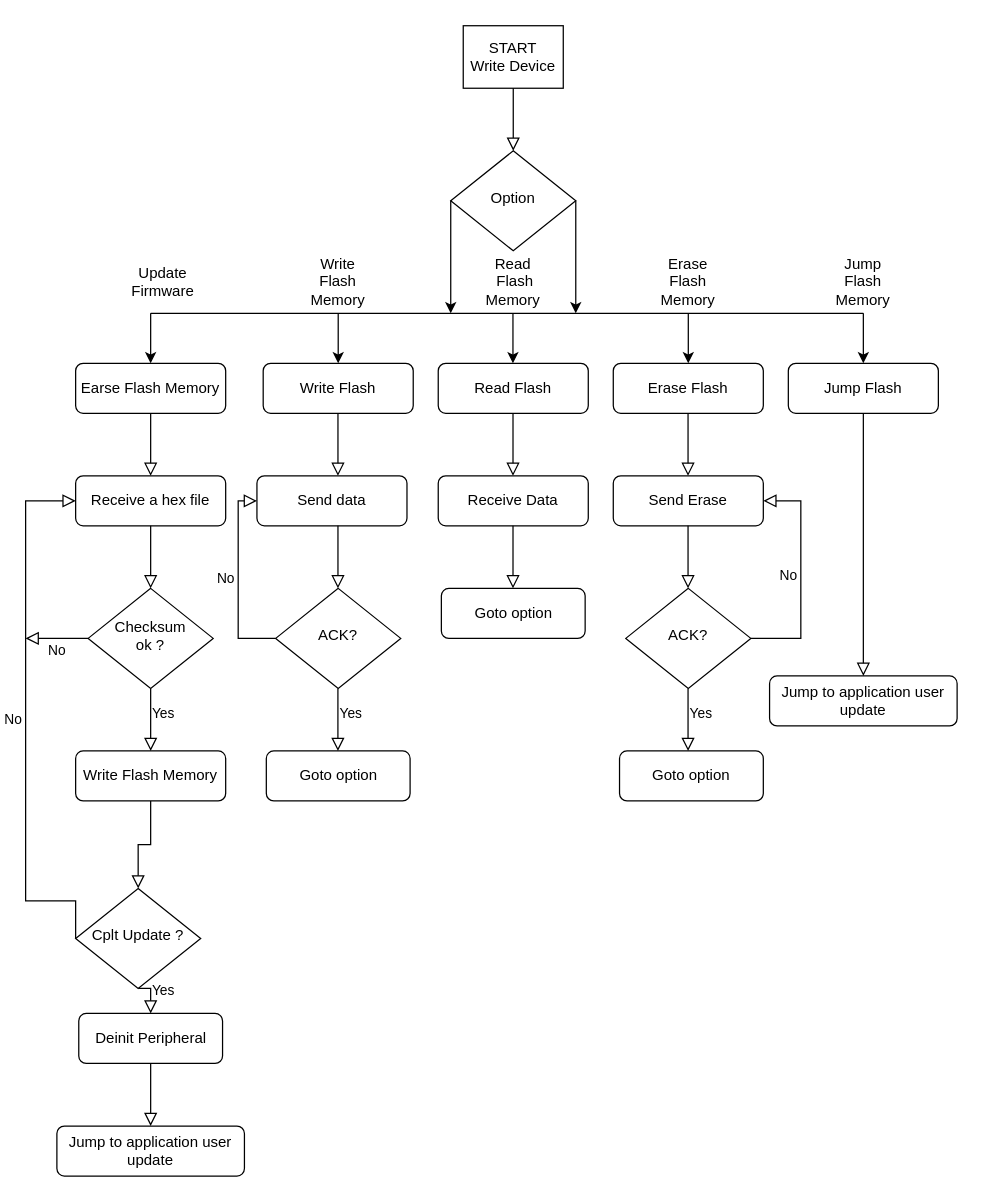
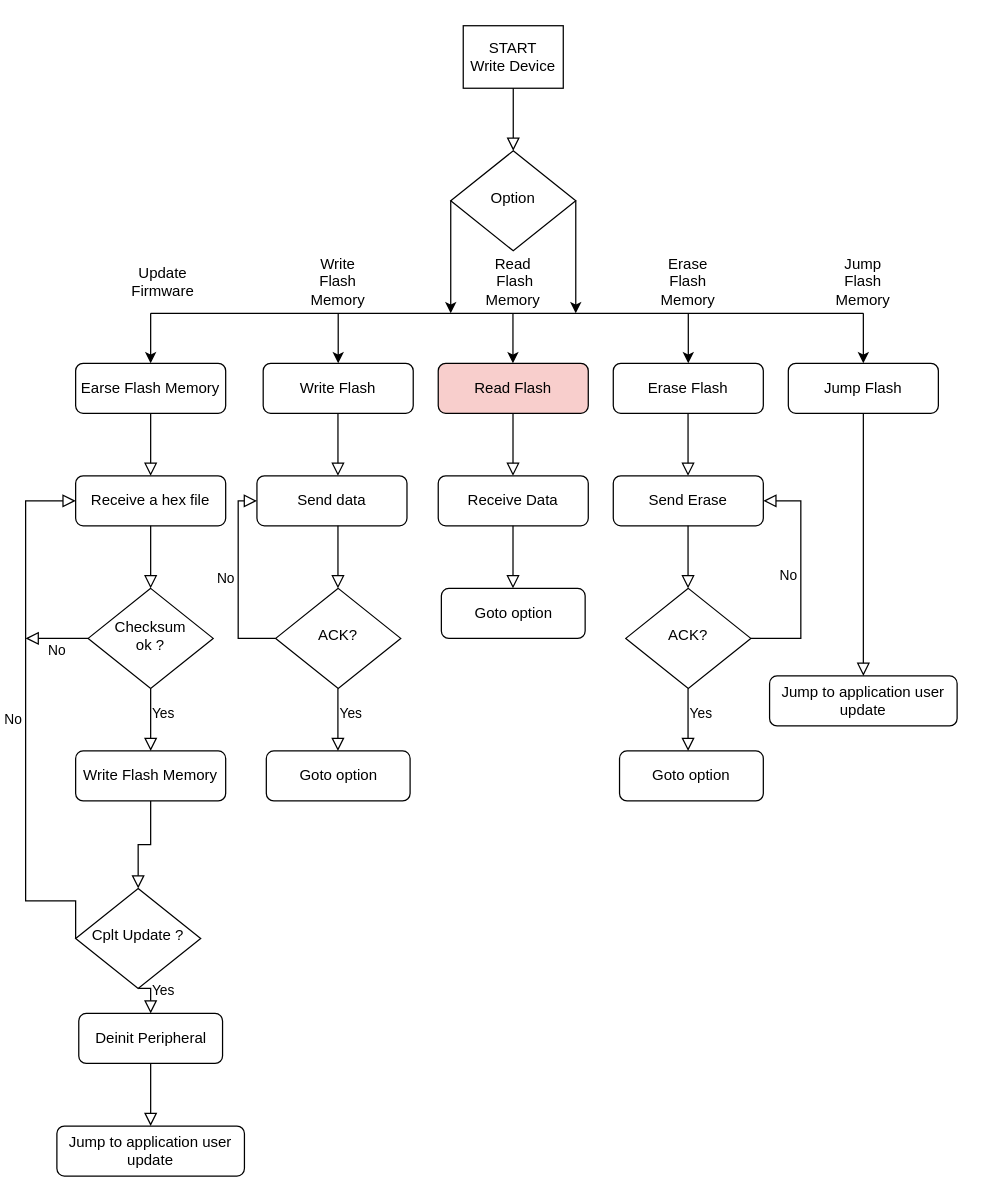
(513, 388) -> (513, 388)
